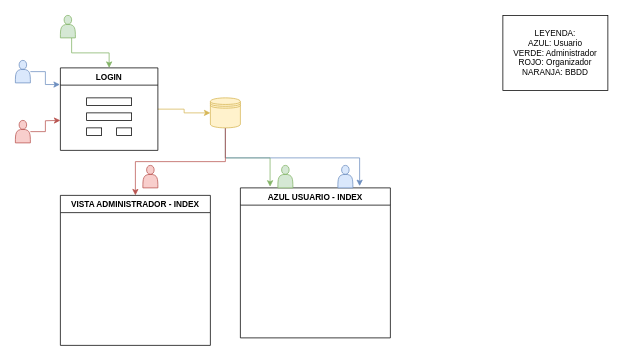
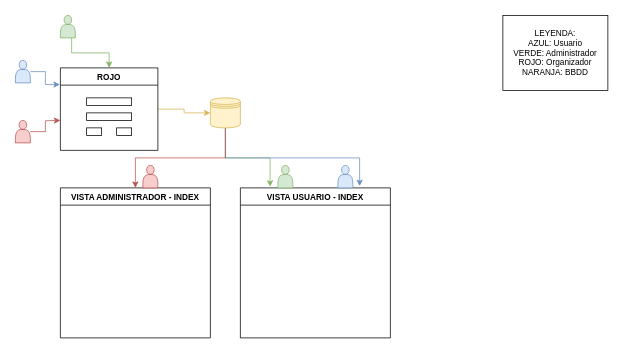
(109, 77) -> (109, 77)
(315, 197) -> (315, 197)
(135, 270) -> (135, 263)
